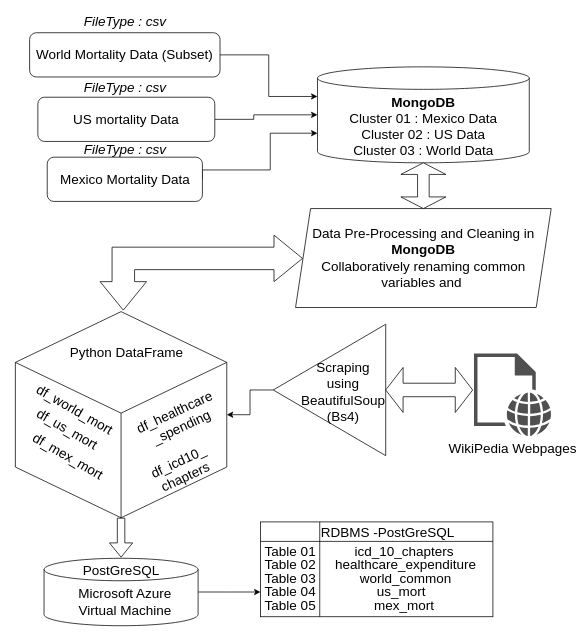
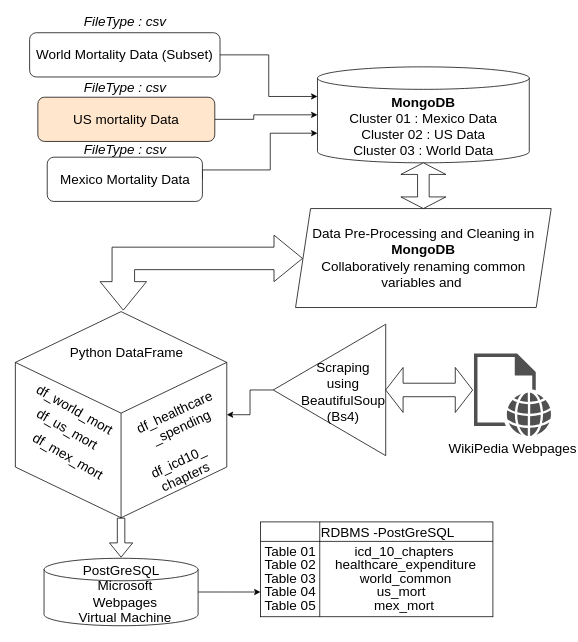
(126, 119) -> (126, 119)
(125, 603) -> (125, 603)
